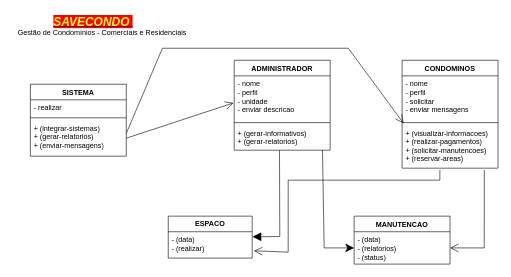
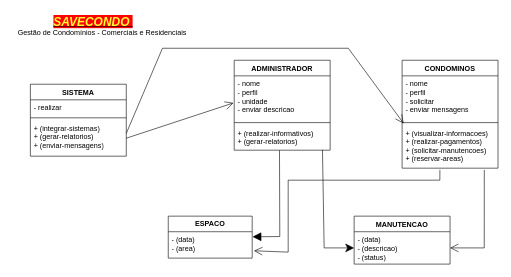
(279, 138) -> (283, 142)
(193, 245) -> (187, 245)
(383, 249) -> (382, 249)
